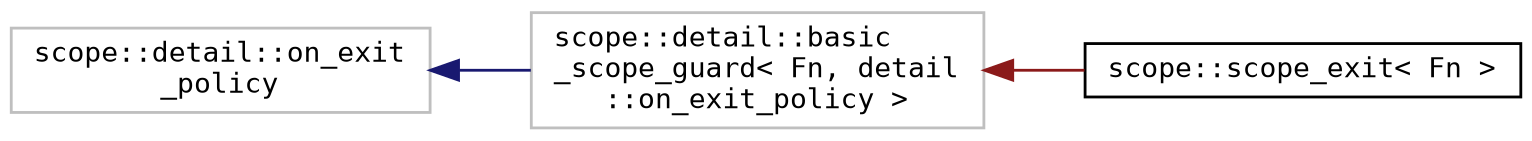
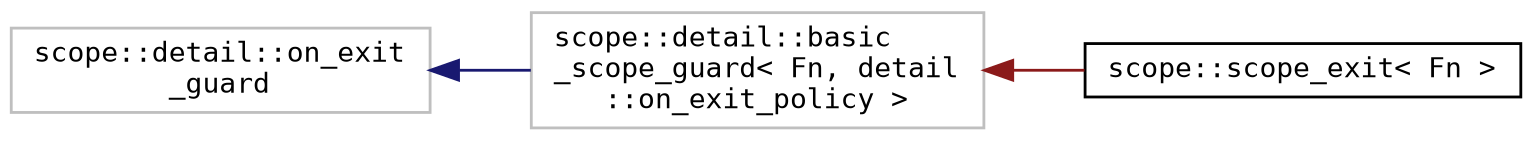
(221, 70) -> (221, 70)
